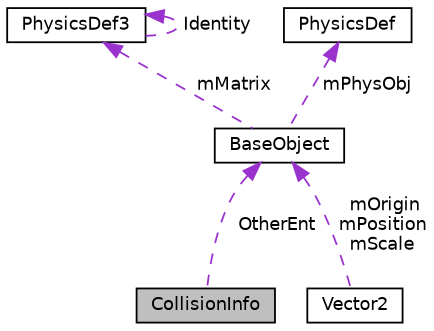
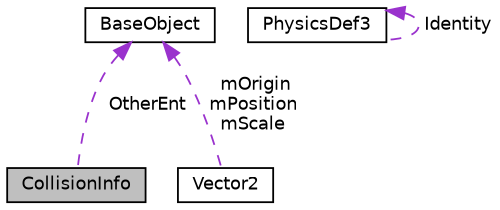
(348, 25) -> none
(186, 90) -> none
